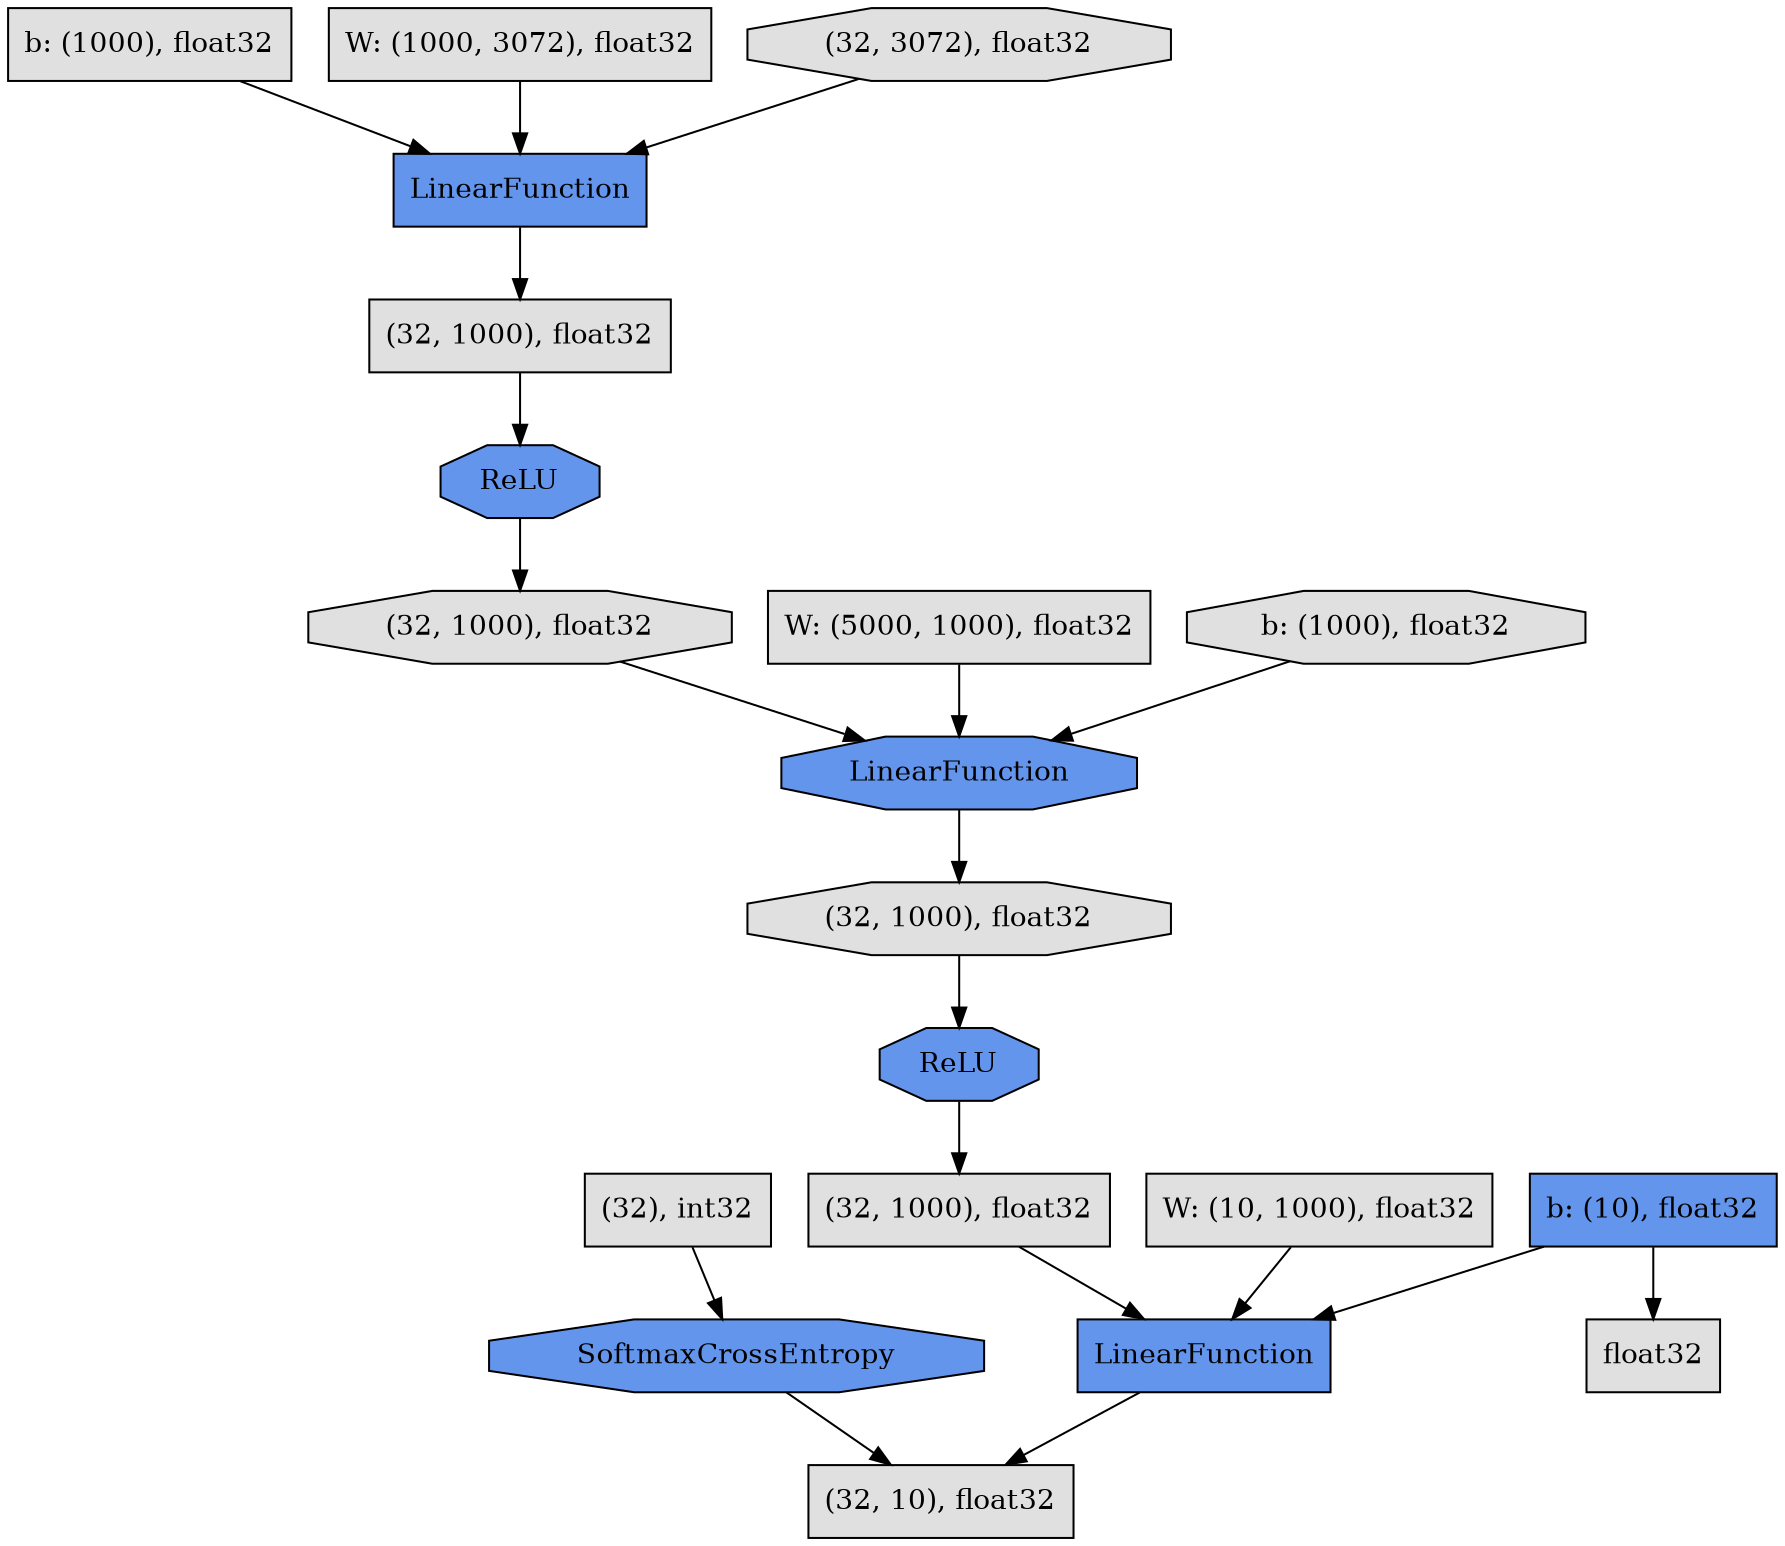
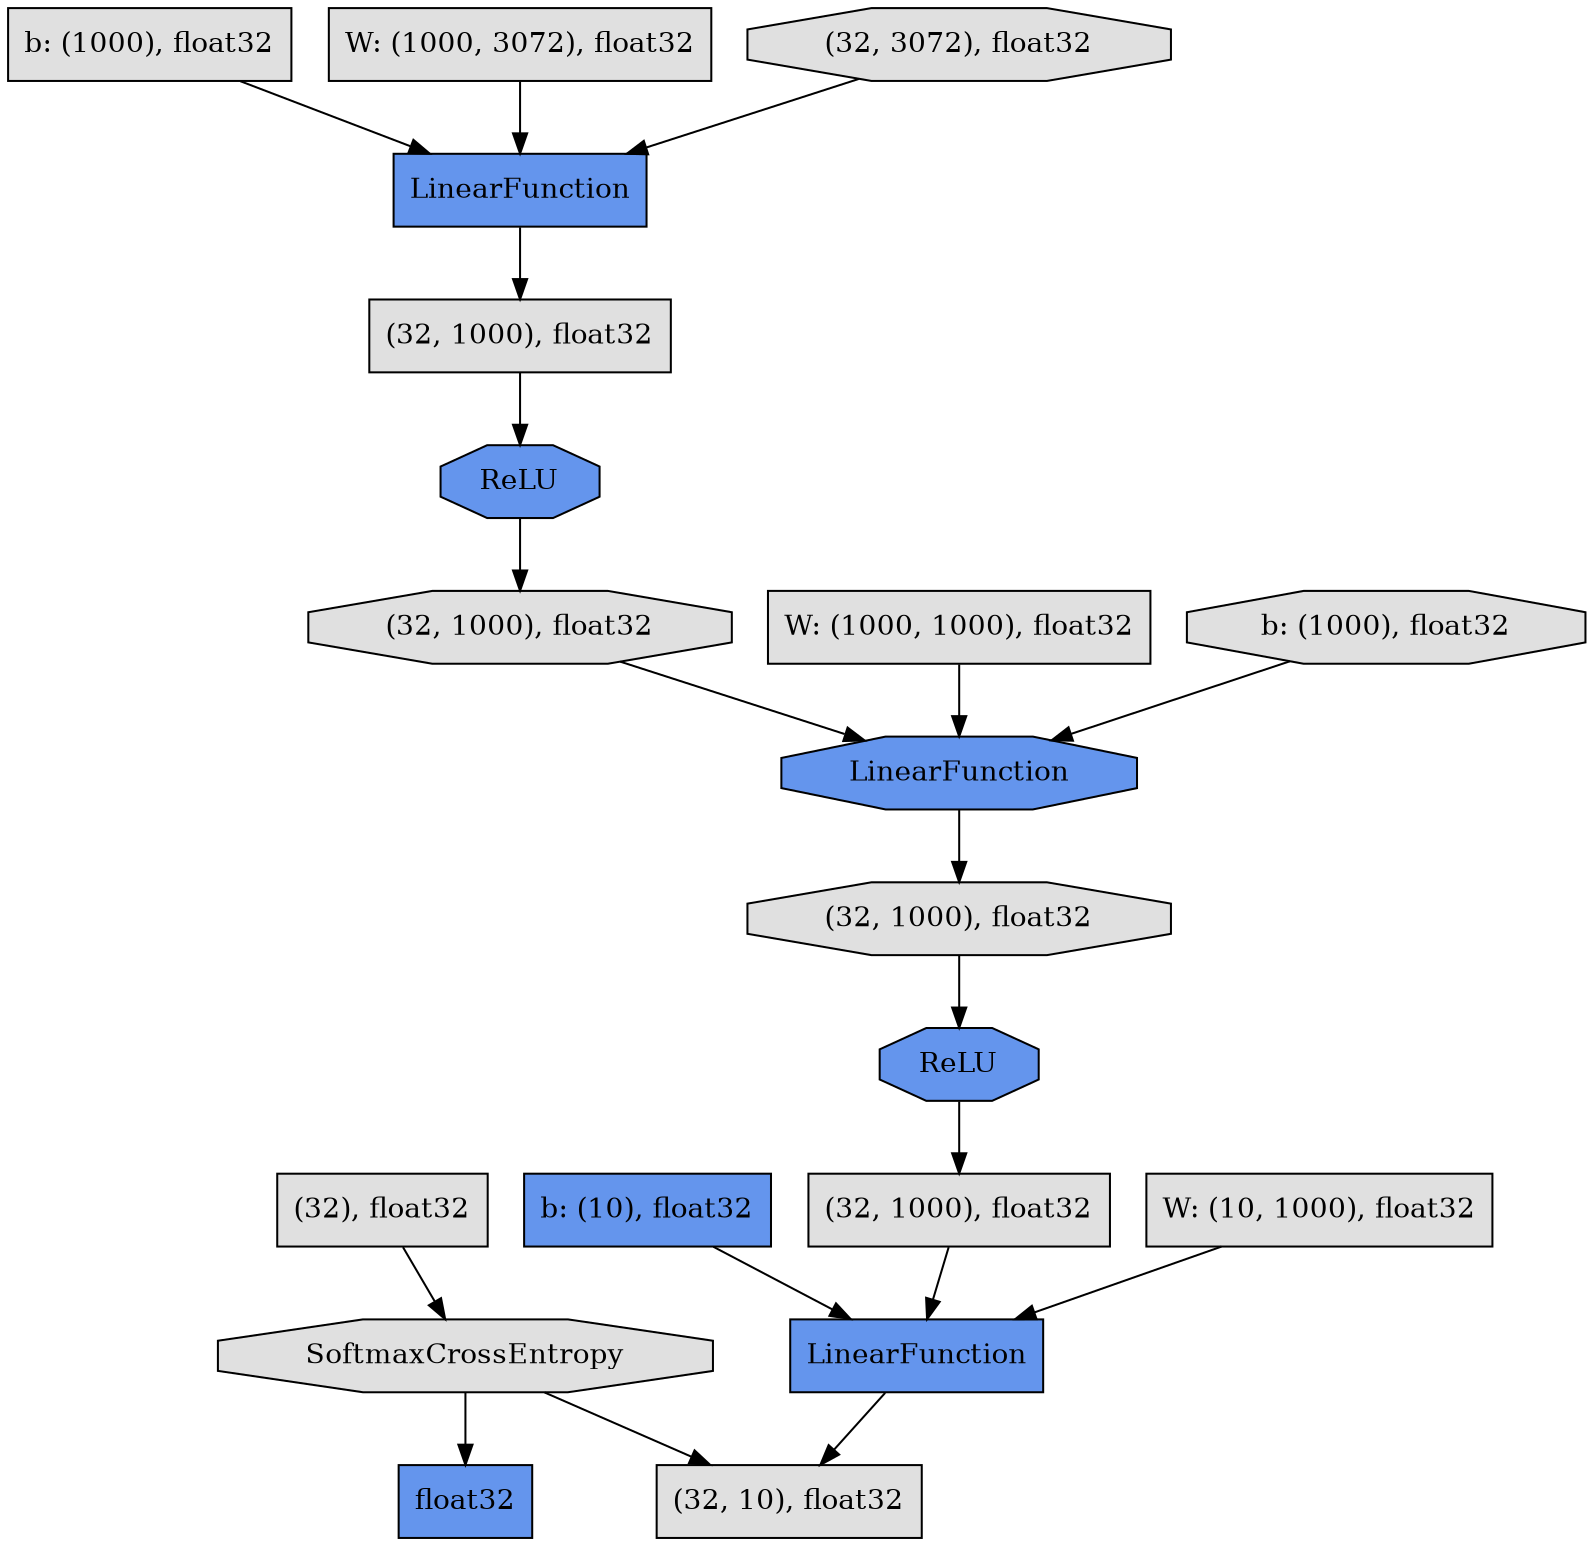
(959, 627) -> (959, 627)
(678, 1210) -> (382, 1210)
(1653, 1273) -> (465, 1419)
(737, 1356) -> (465, 1356)
(1653, 1356) -> (465, 1502)
